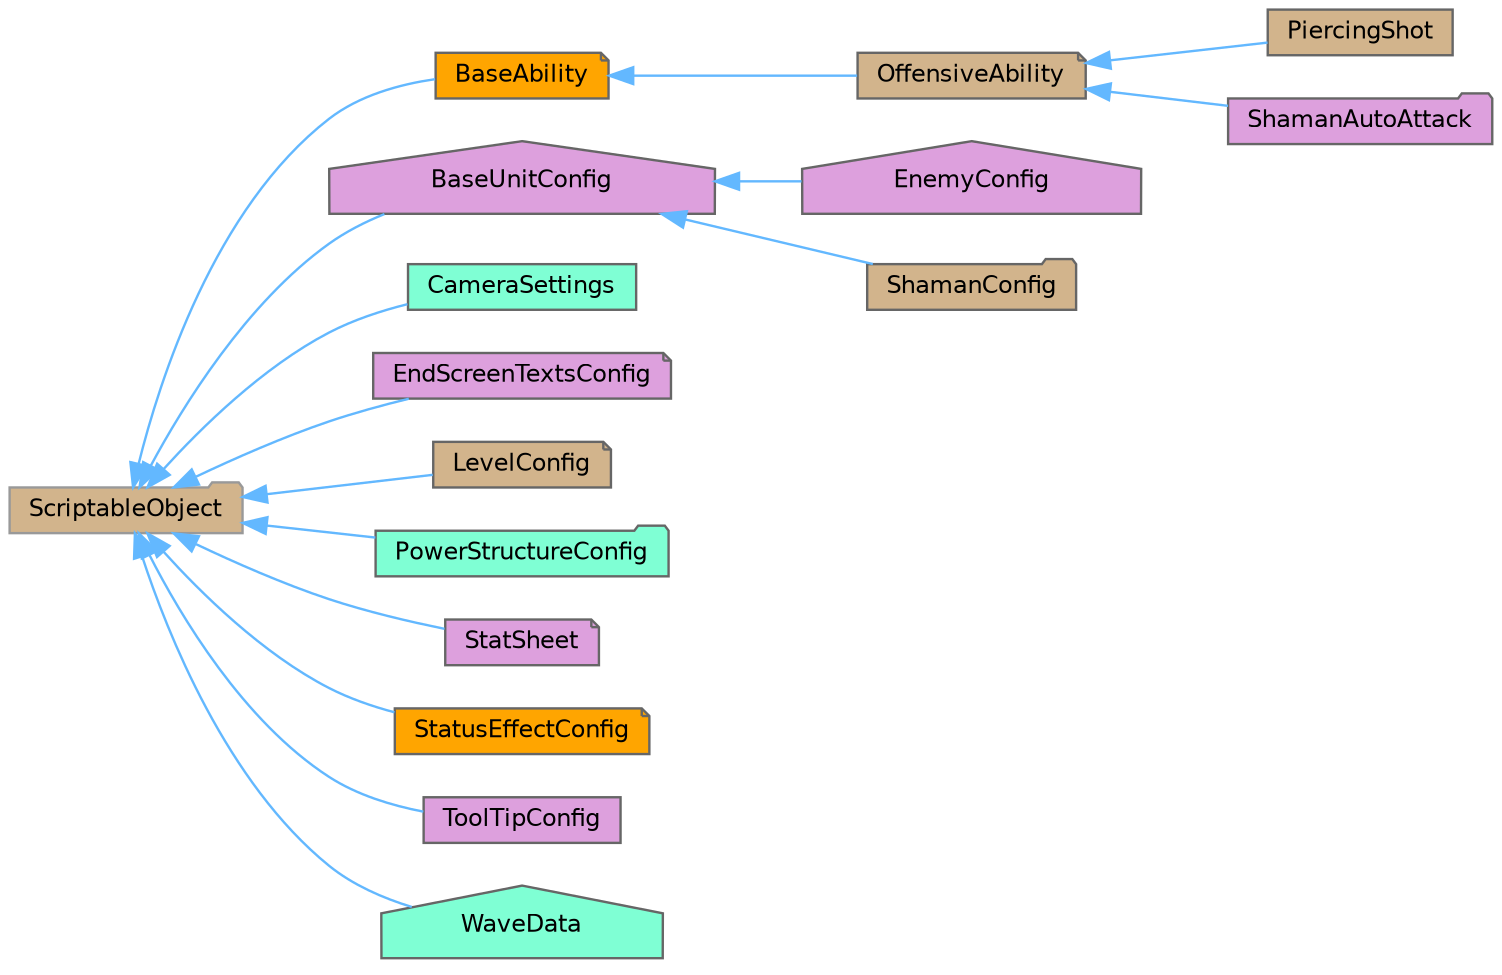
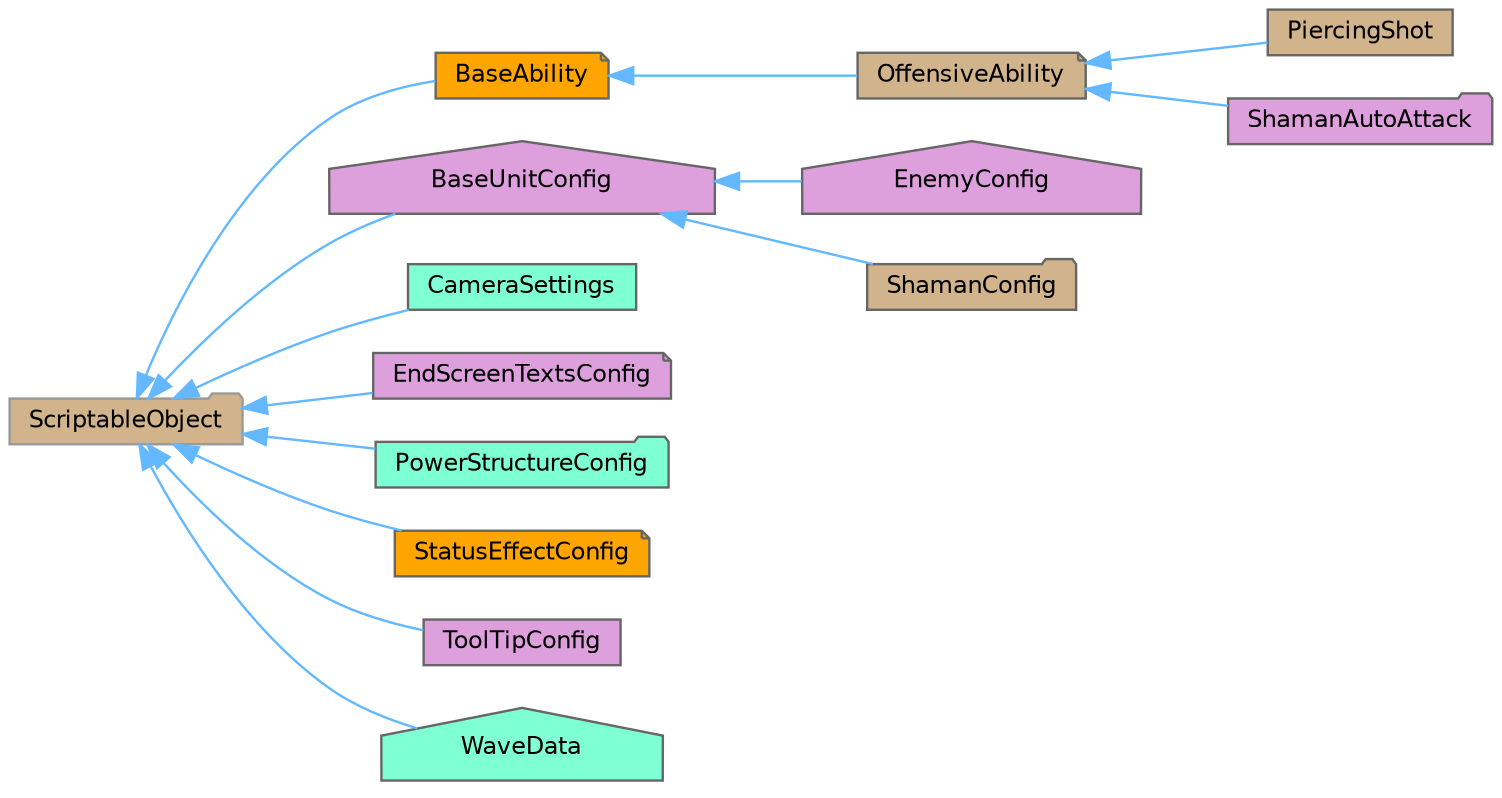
(522, 465) -> none
(522, 642) -> none
